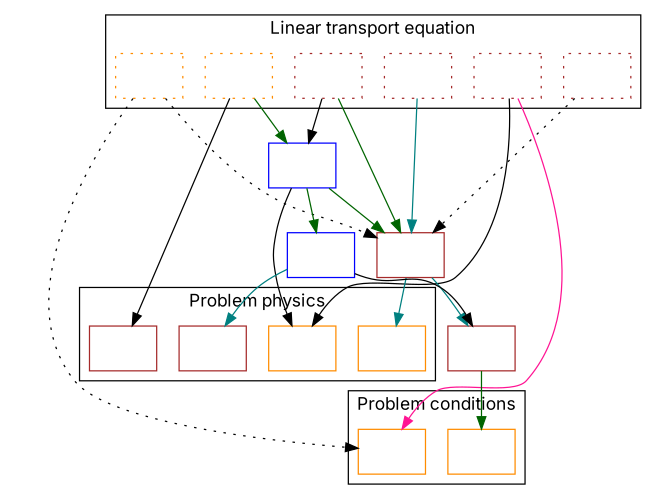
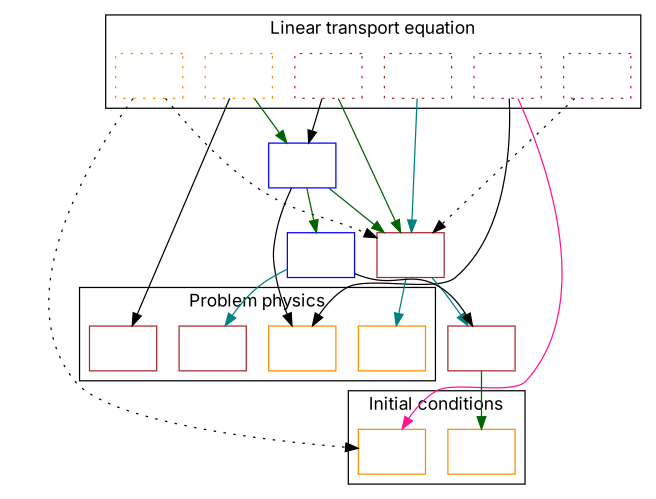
(437, 405) -> (437, 405)
